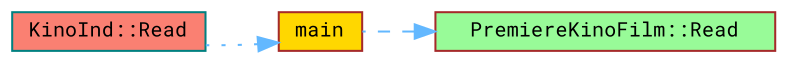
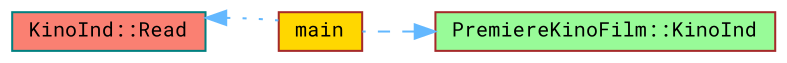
(605, 32) -> (605, 32)
(232, 45) -> (252, 19)
